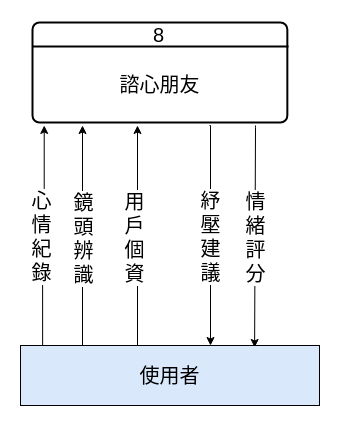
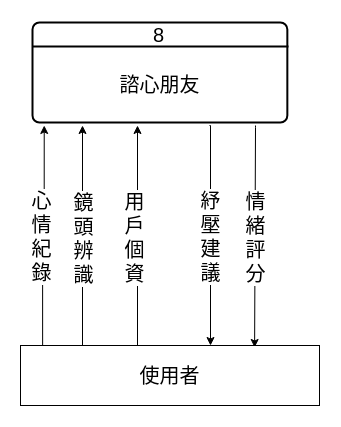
(170, 376) -> (170, 376)
